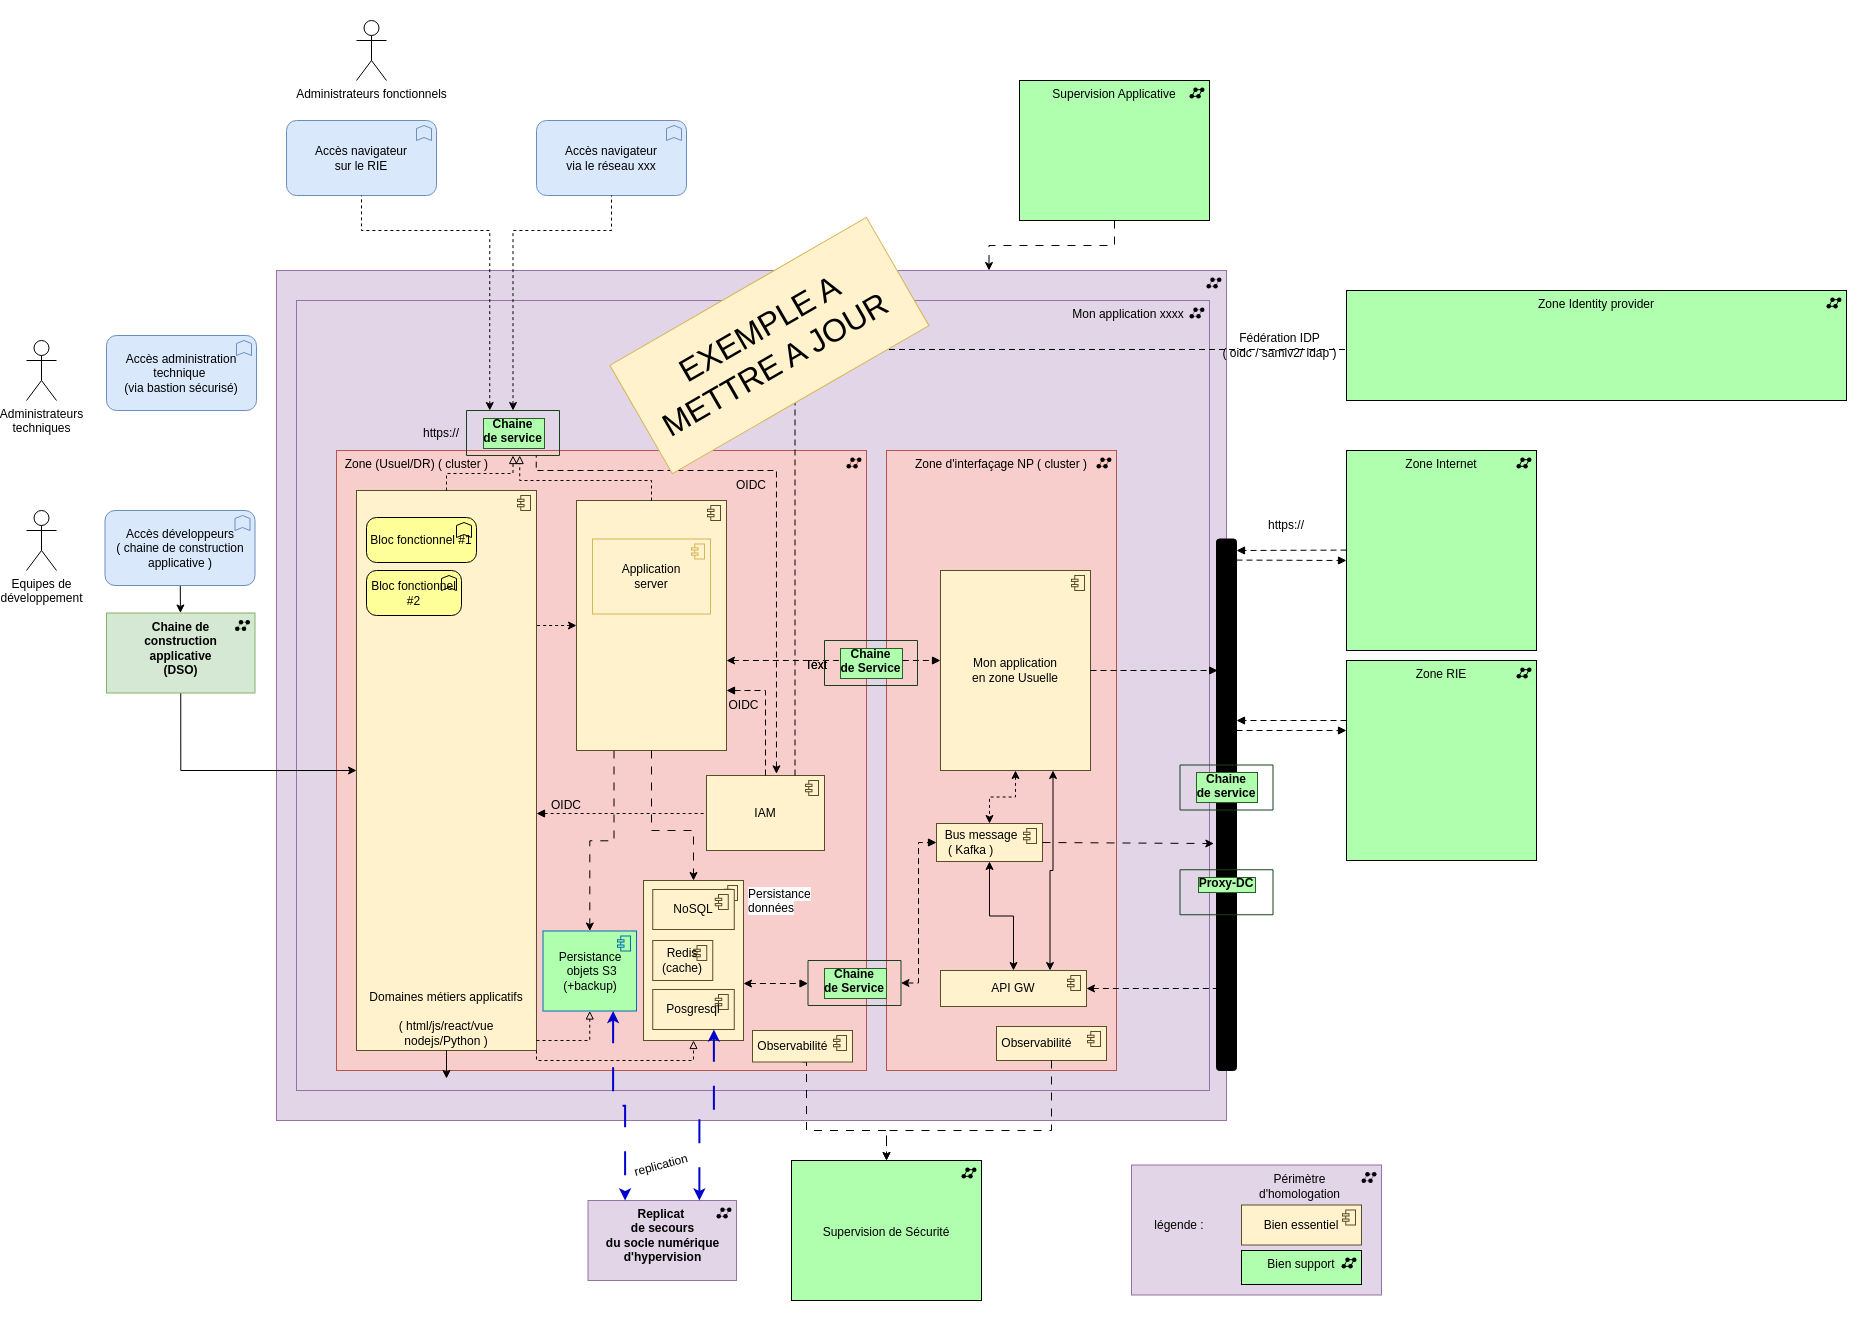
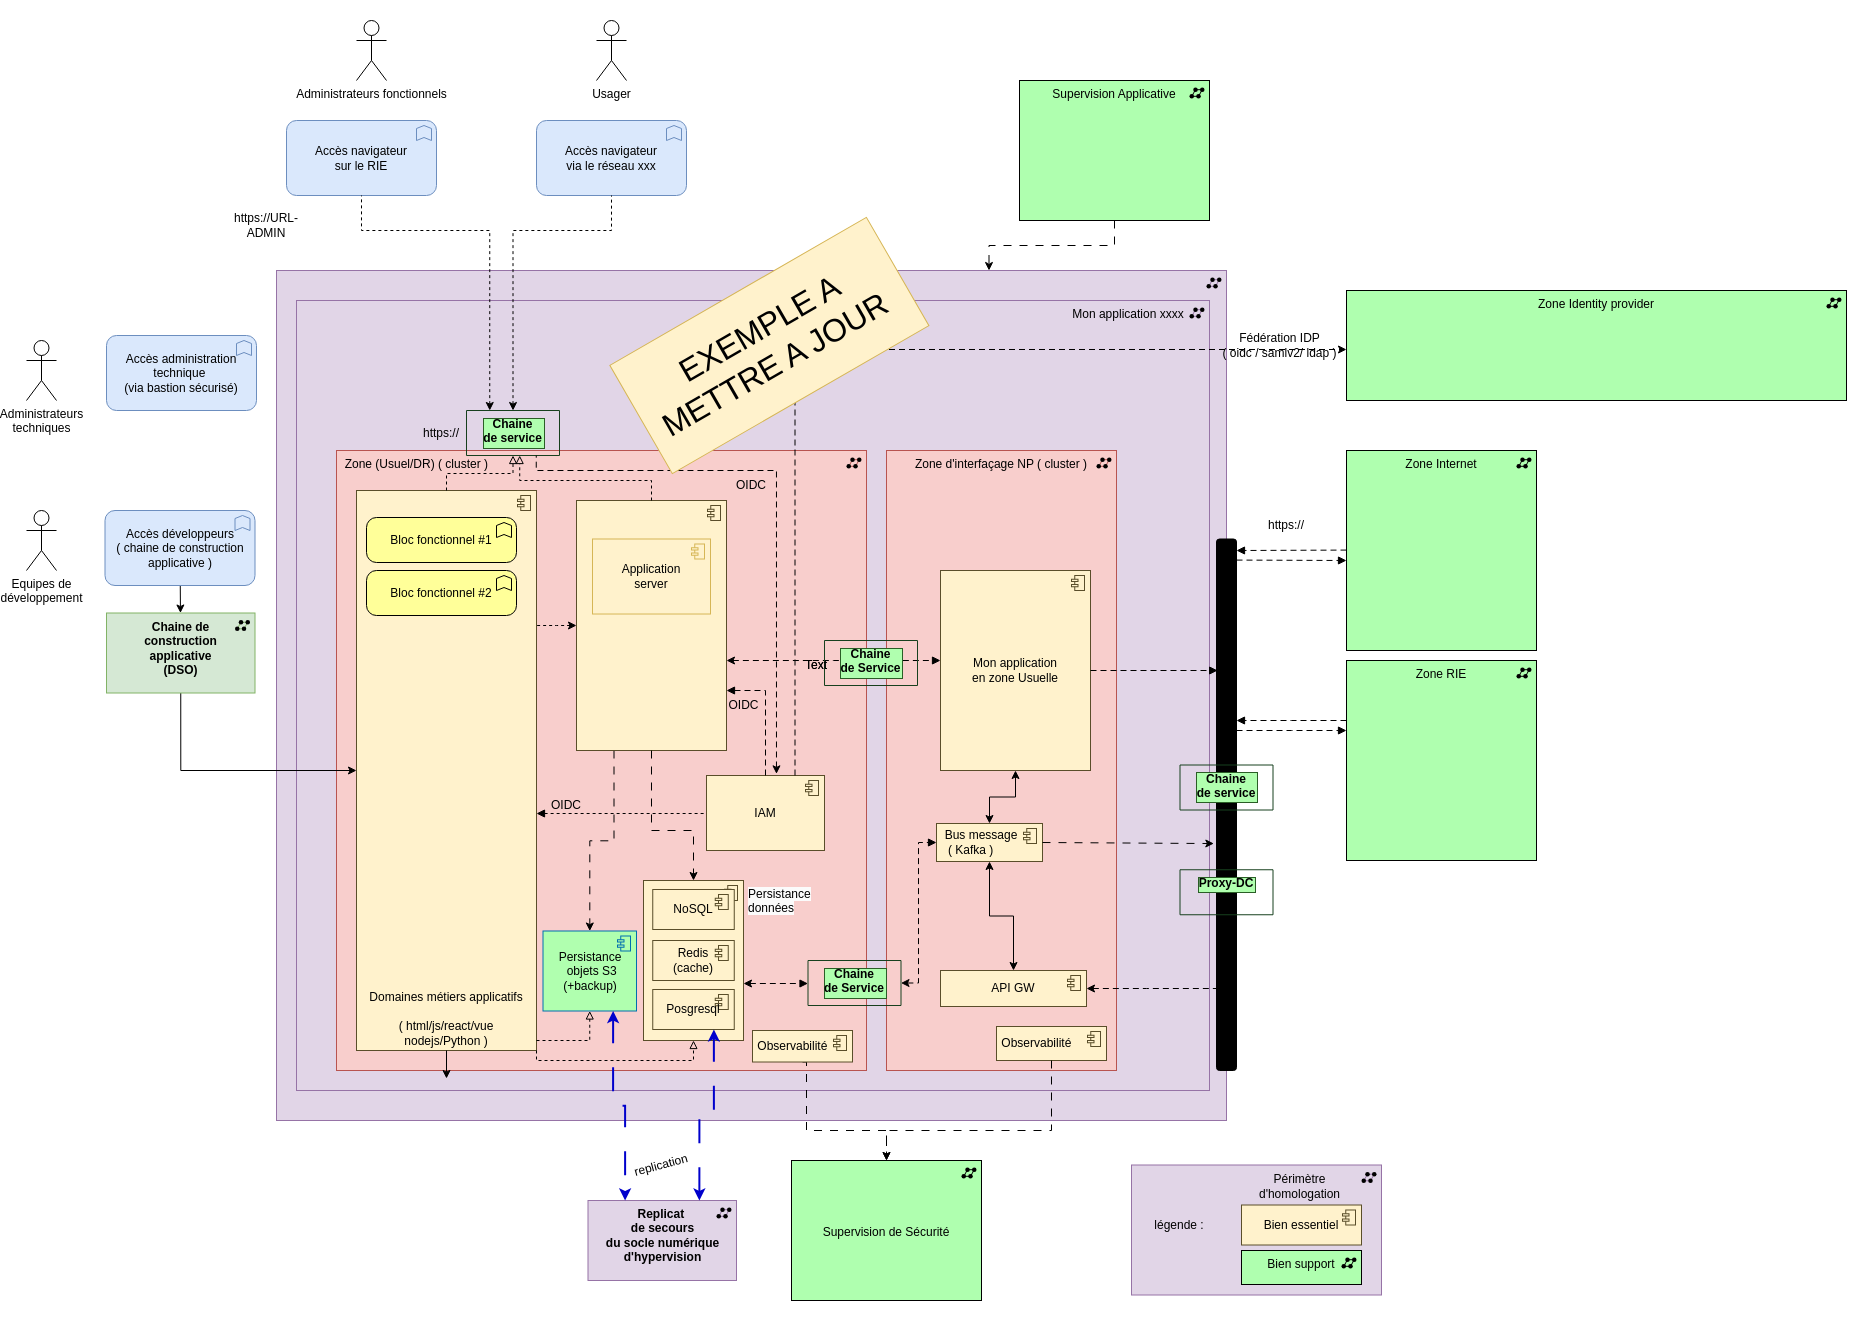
none -> (612, 51)
none -> (267, 226)
(1341, 350) -> (1338, 350)
(422, 540) -> (442, 540)
(414, 593) -> (442, 593)
(990, 806) -> (990, 806)
(1052, 871) -> none
(683, 961) -> (694, 961)
